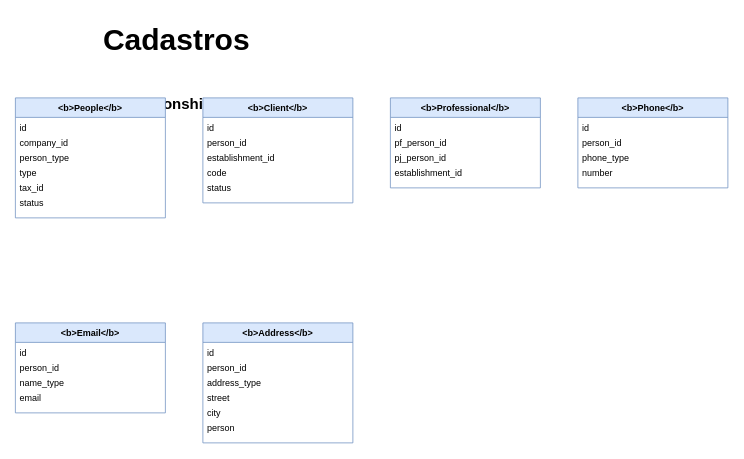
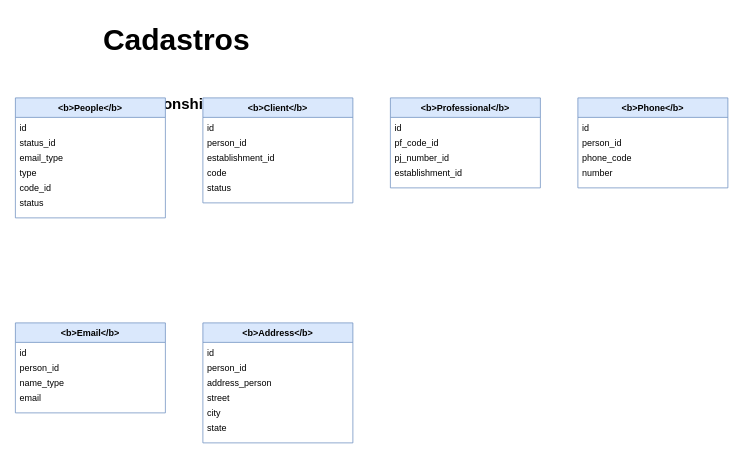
(44, 143) -> (41, 143)
(424, 143) -> (419, 143)
(47, 158) -> (42, 158)
(424, 158) -> (424, 158)
(607, 158) -> (607, 158)
(33, 188) -> (36, 188)
(237, 383) -> (242, 383)
(222, 428) -> (220, 428)
